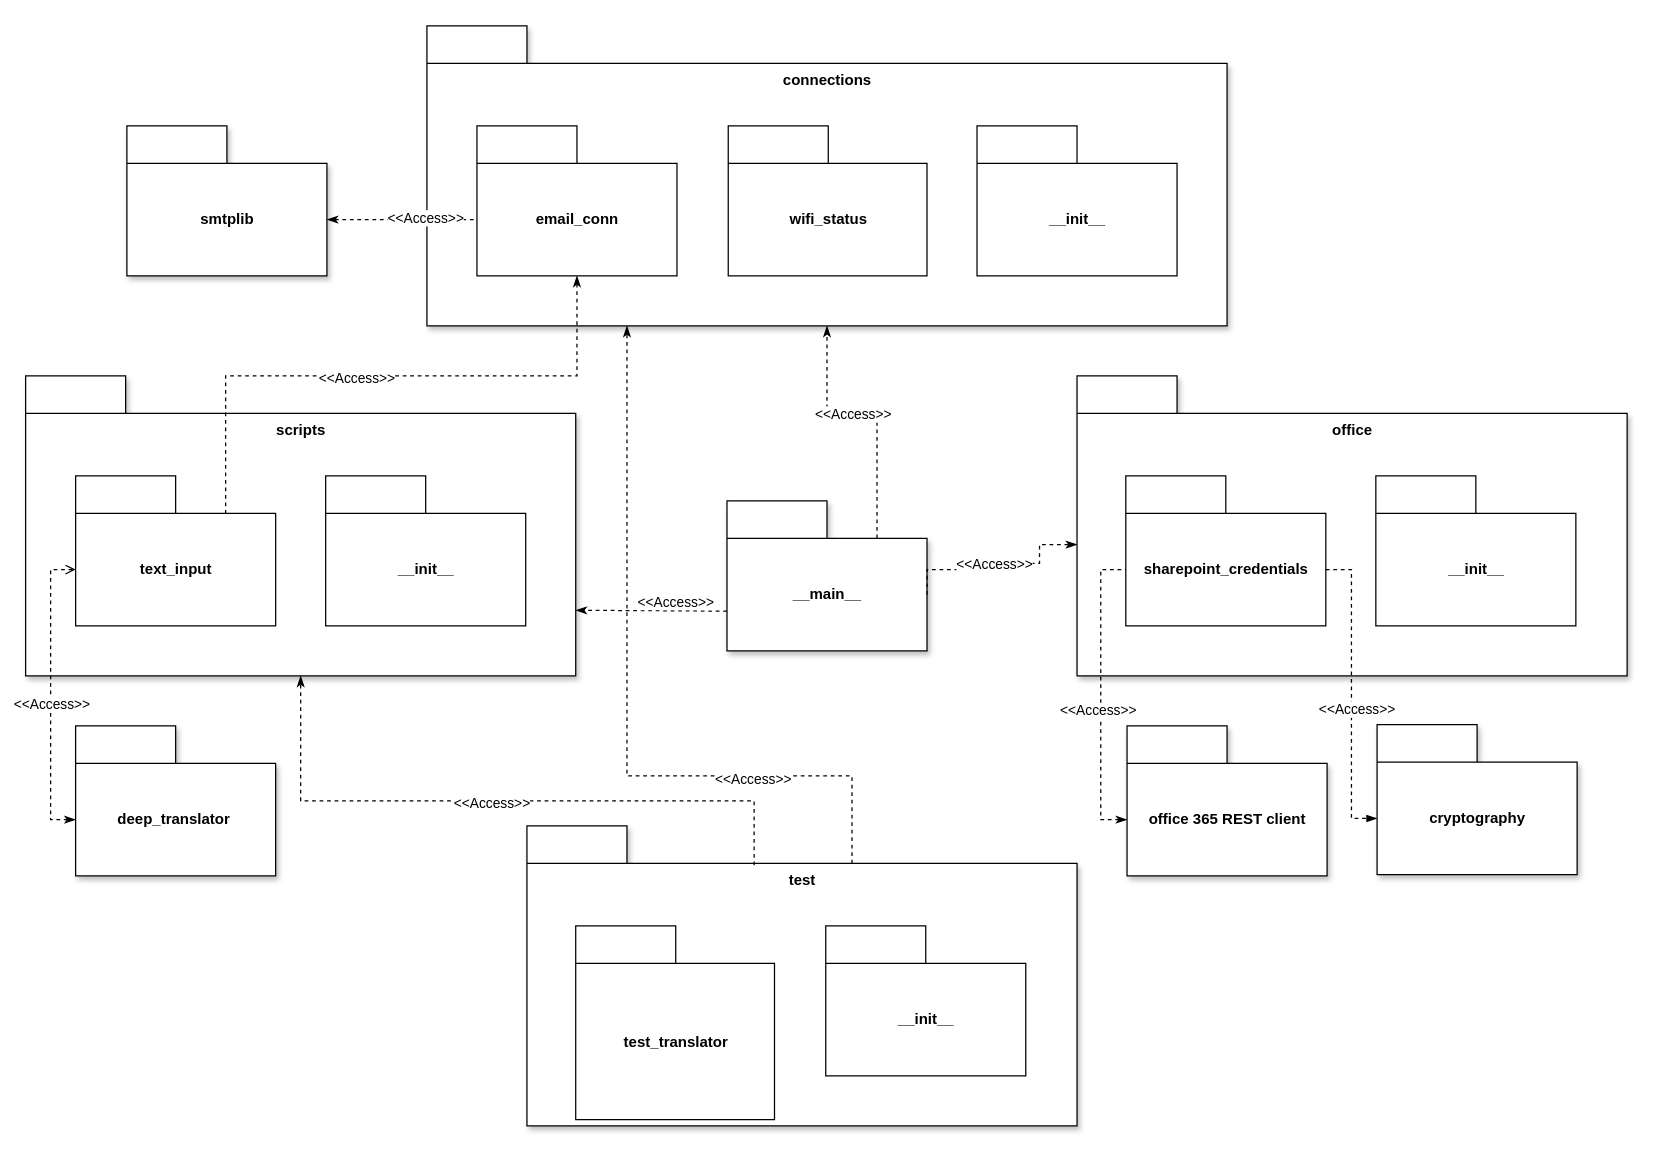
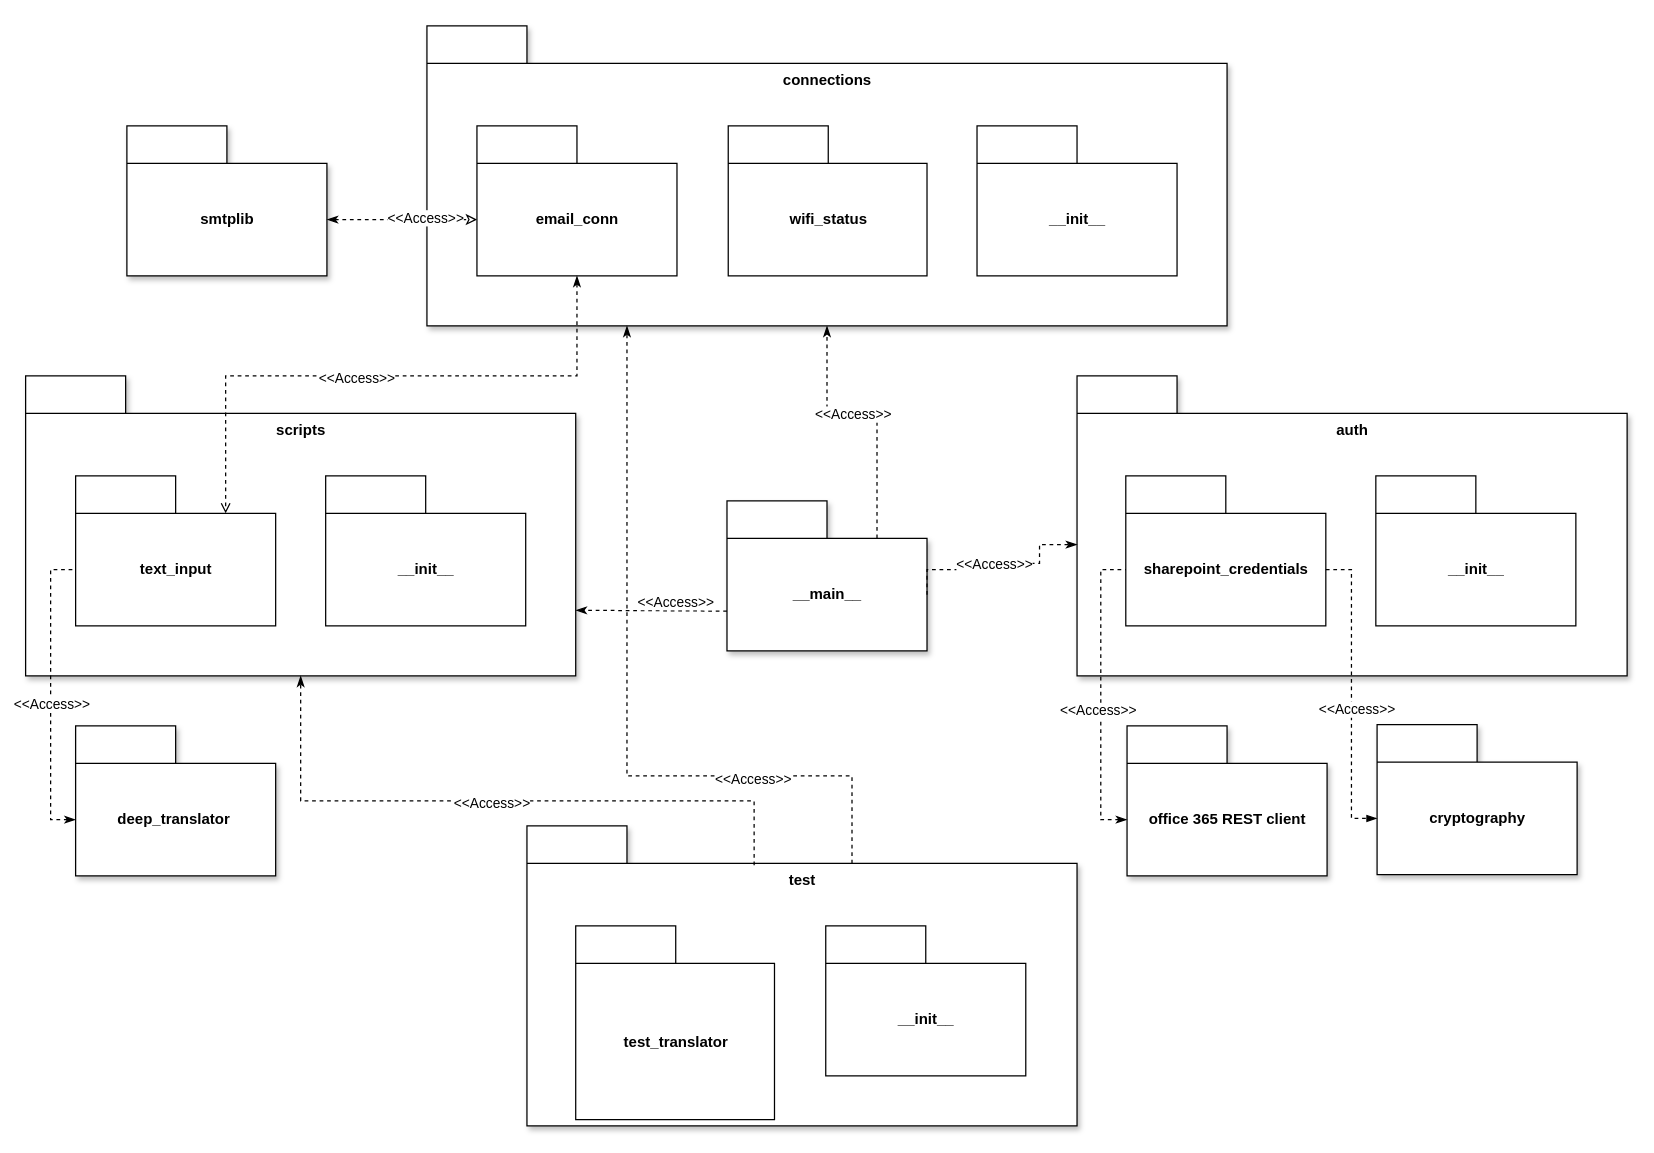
(471, 219) -> (467, 219)
(1353, 431) -> (1353, 431)
(226, 507) -> (226, 506)
(70, 569) -> (71, 569)
